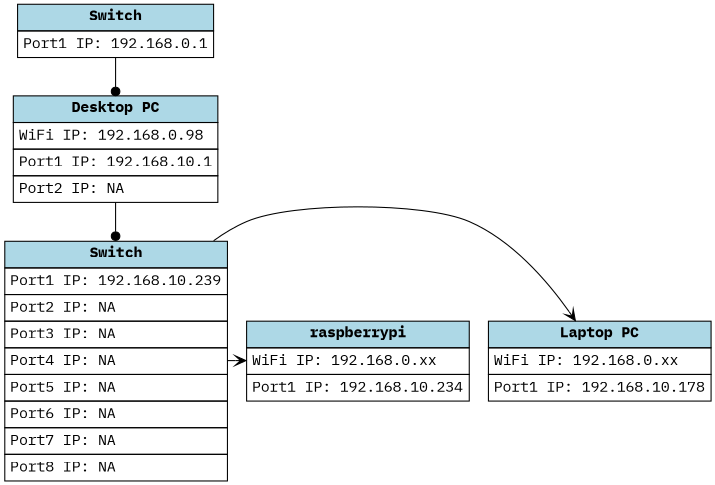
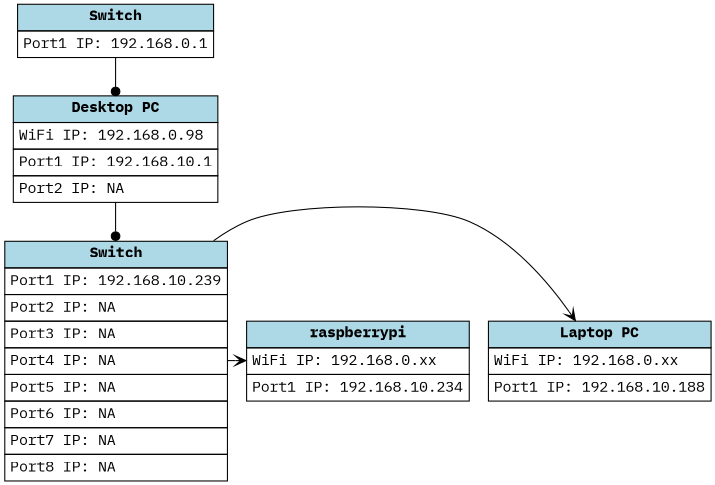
(600, 387) -> (600, 387)
